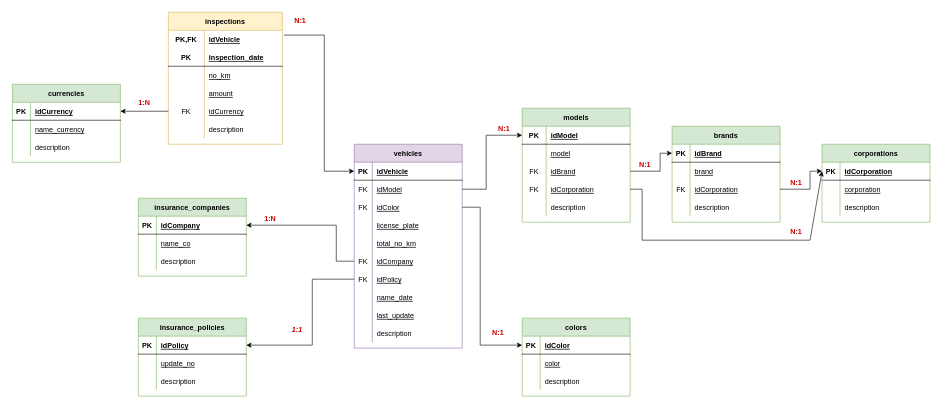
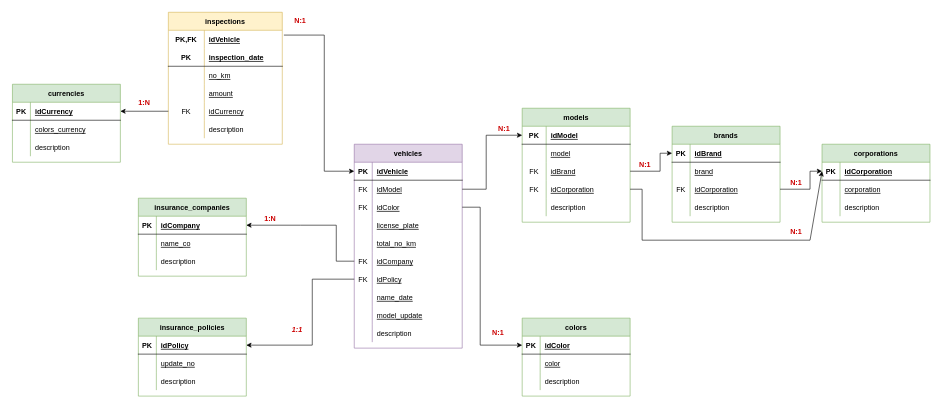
(61, 130) -> (64, 130)
(398, 316) -> (400, 316)
